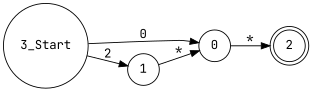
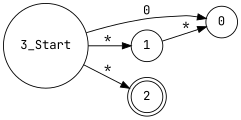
(246, 46) -> (103, 75)
(108, 54) -> (108, 39)
